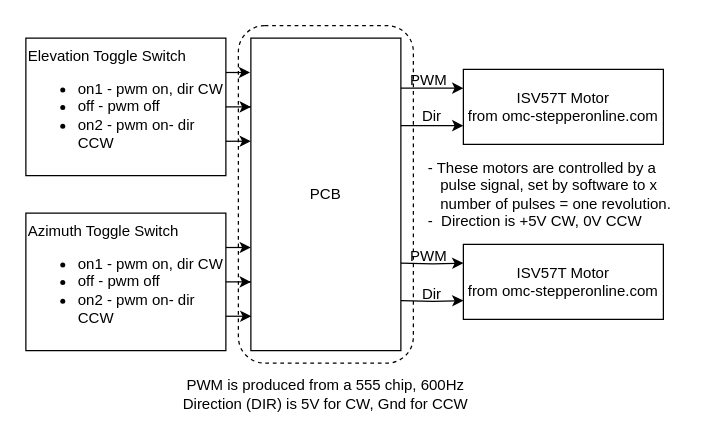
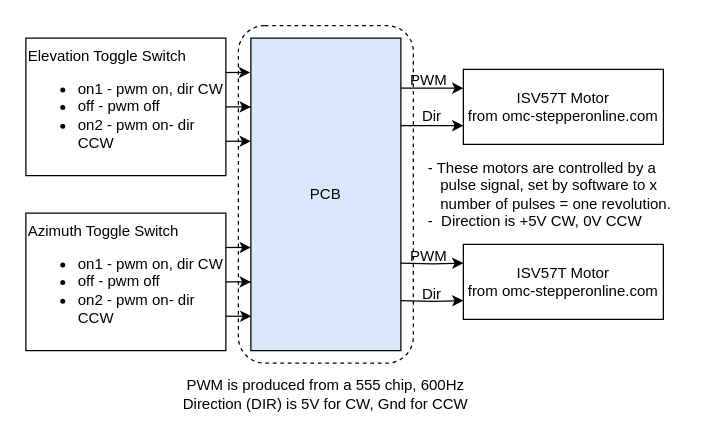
(326, 194) -> (326, 194)
